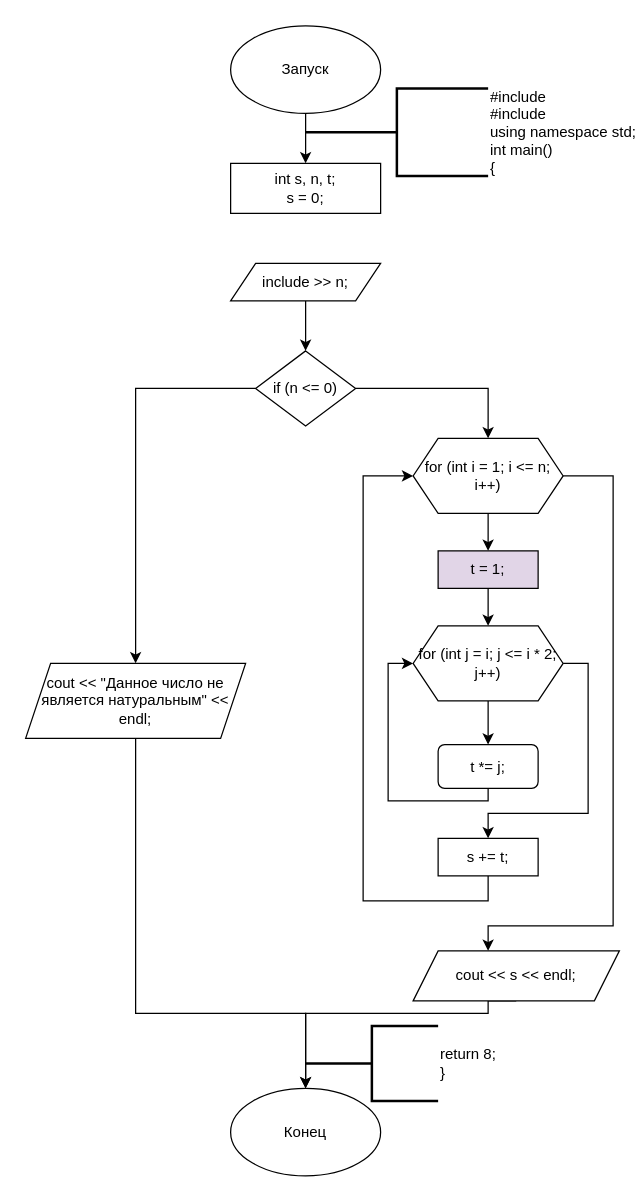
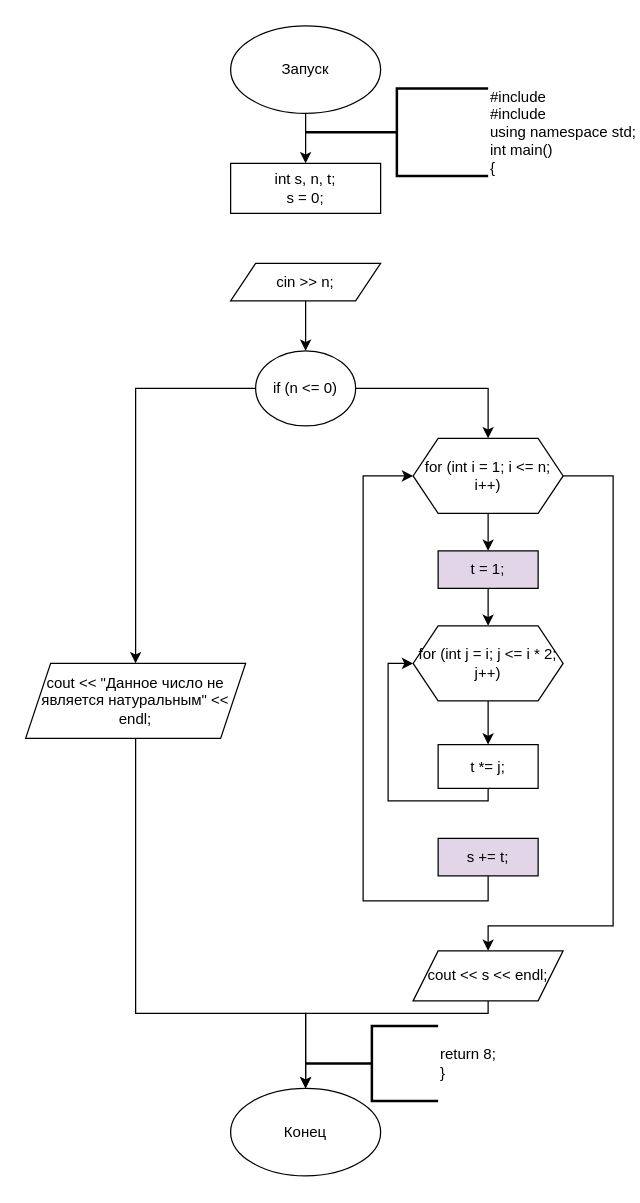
(306, 282) -> (306, 282)
(306, 388) -> (306, 388)
(488, 766) -> (488, 766)
(588, 784) -> none
(488, 857) -> (488, 857)
(516, 976) -> (488, 976)
